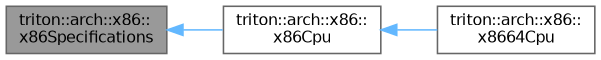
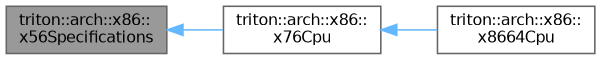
(87, 30) -> (87, 30)
(302, 30) -> (302, 30)
